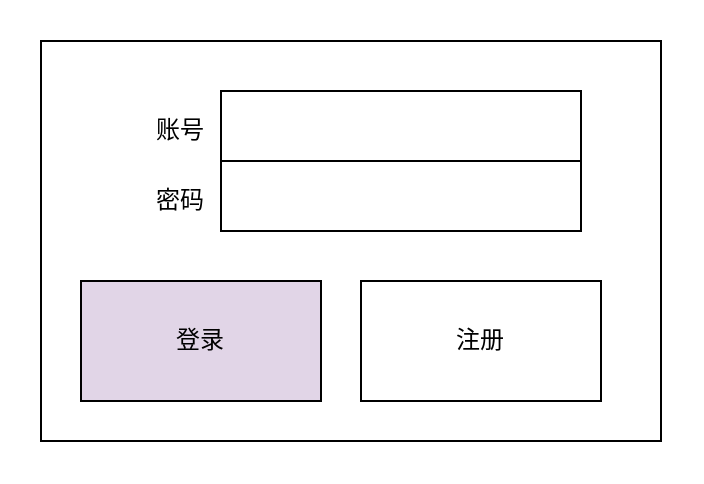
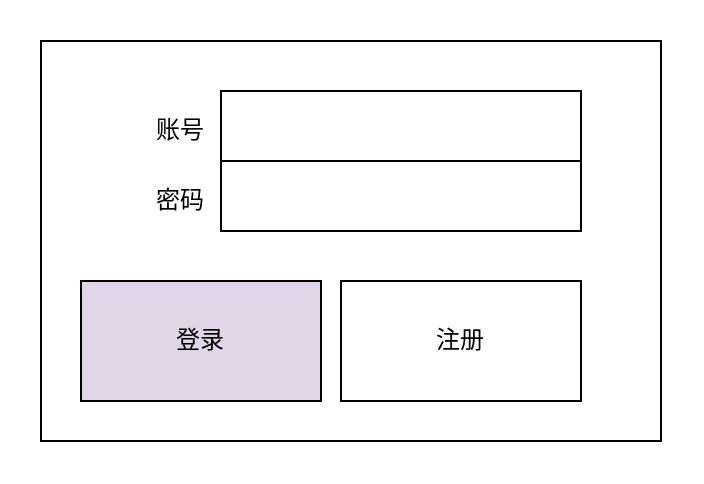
(481, 341) -> (461, 341)
